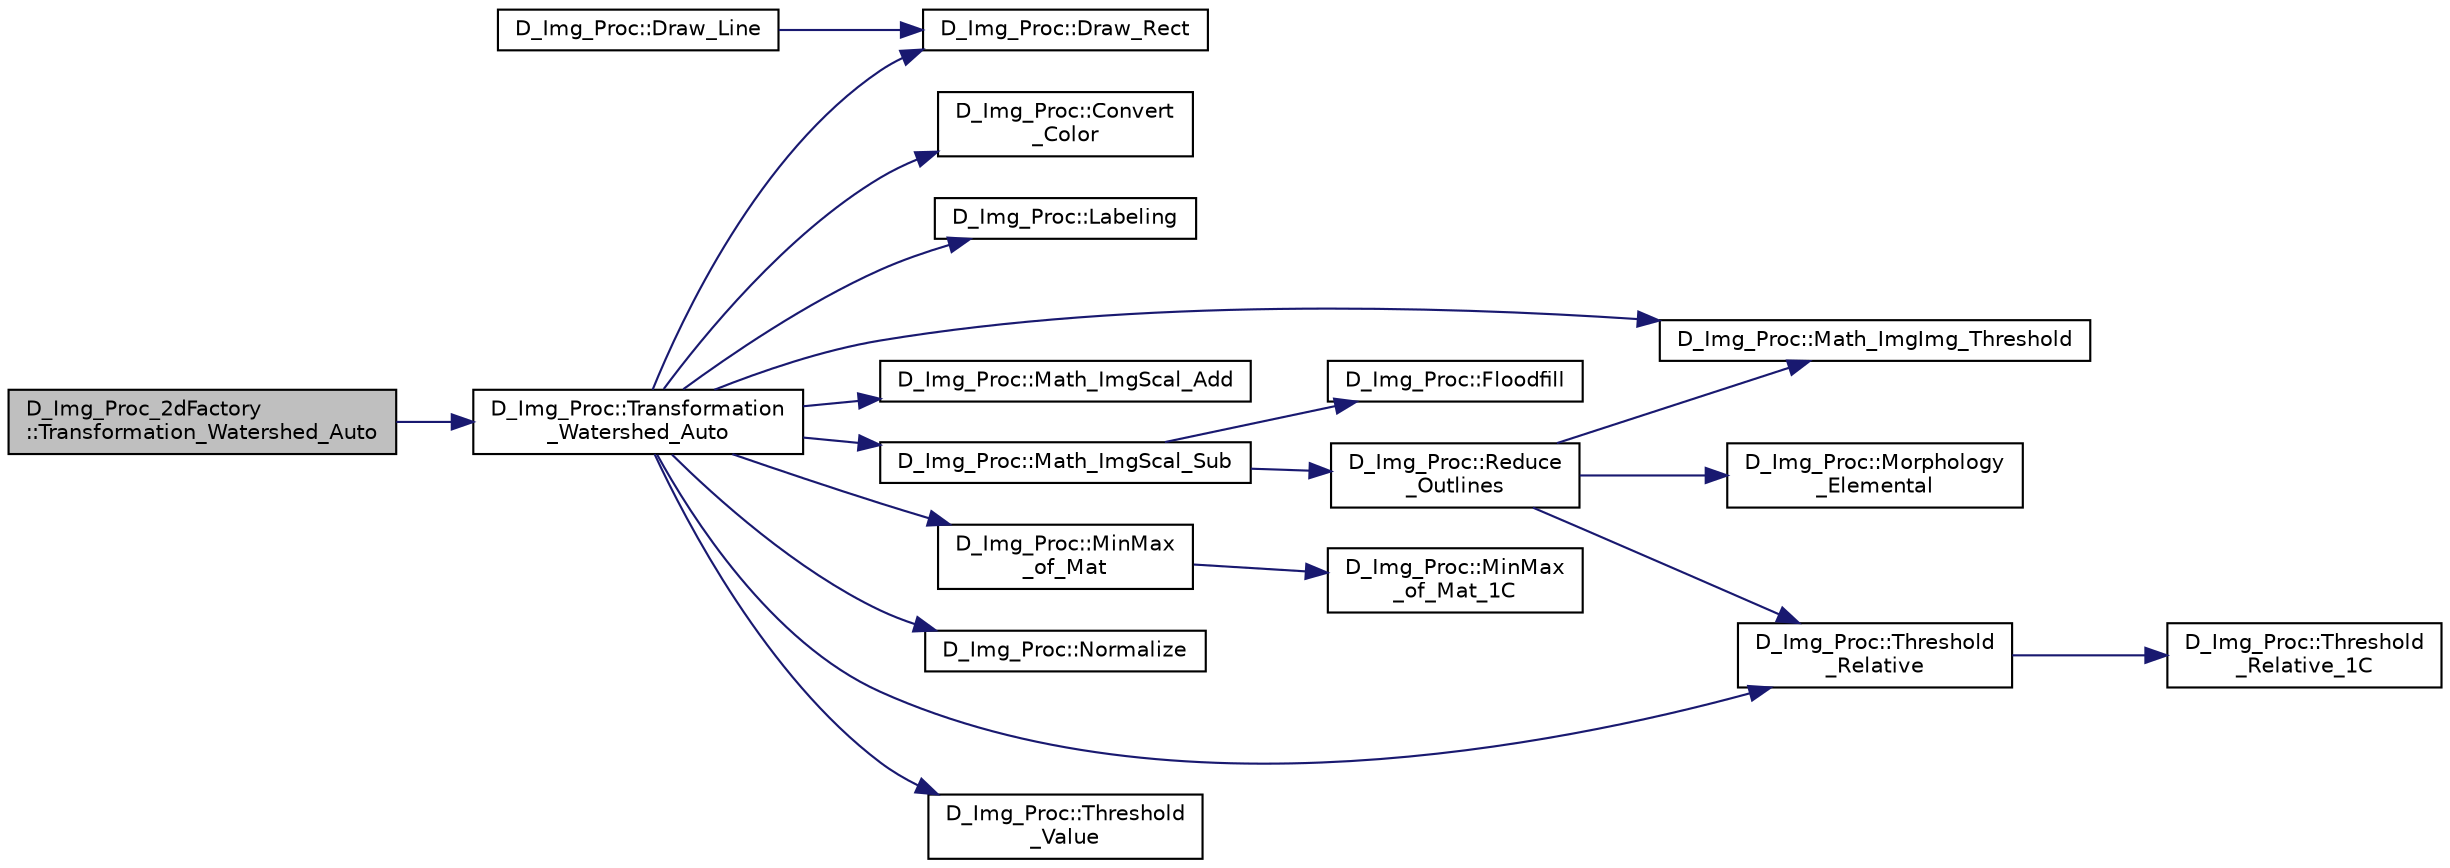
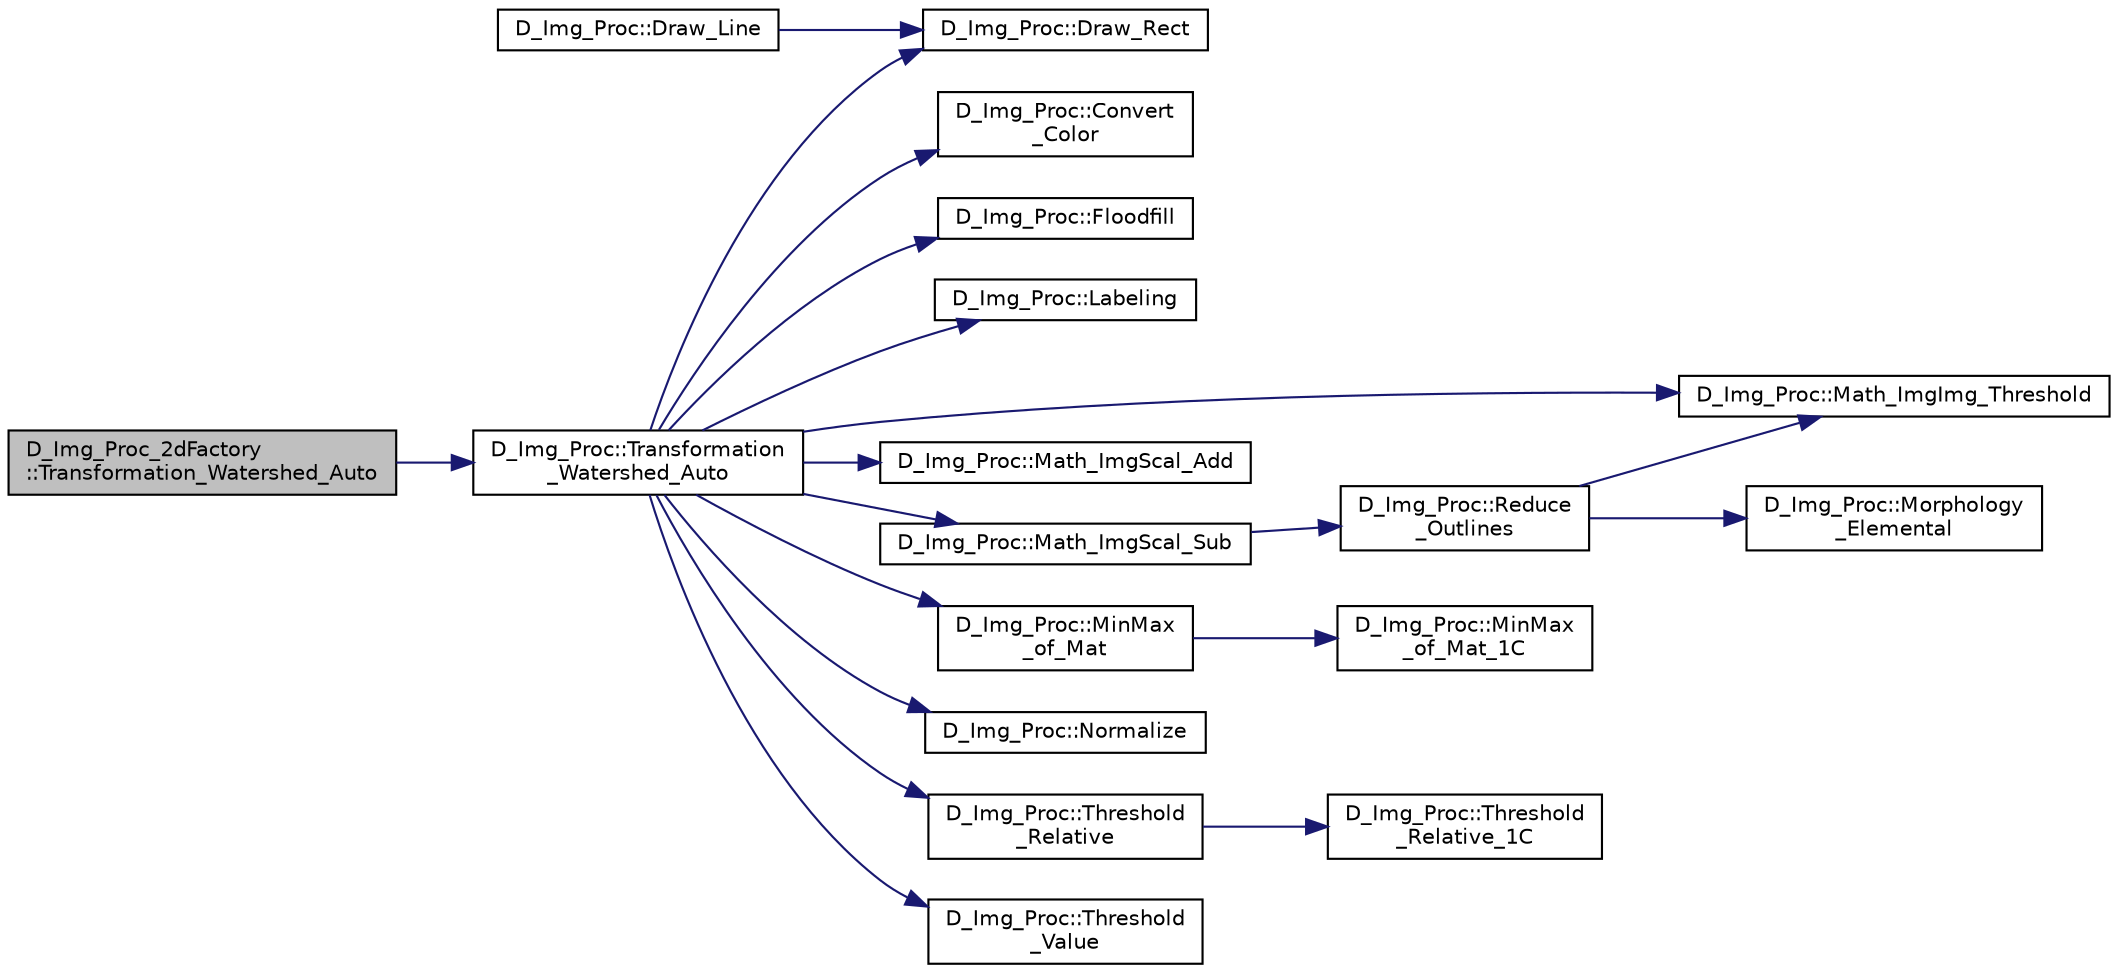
(1250, 424) -> (782, 323)
(1656, 561) -> none
